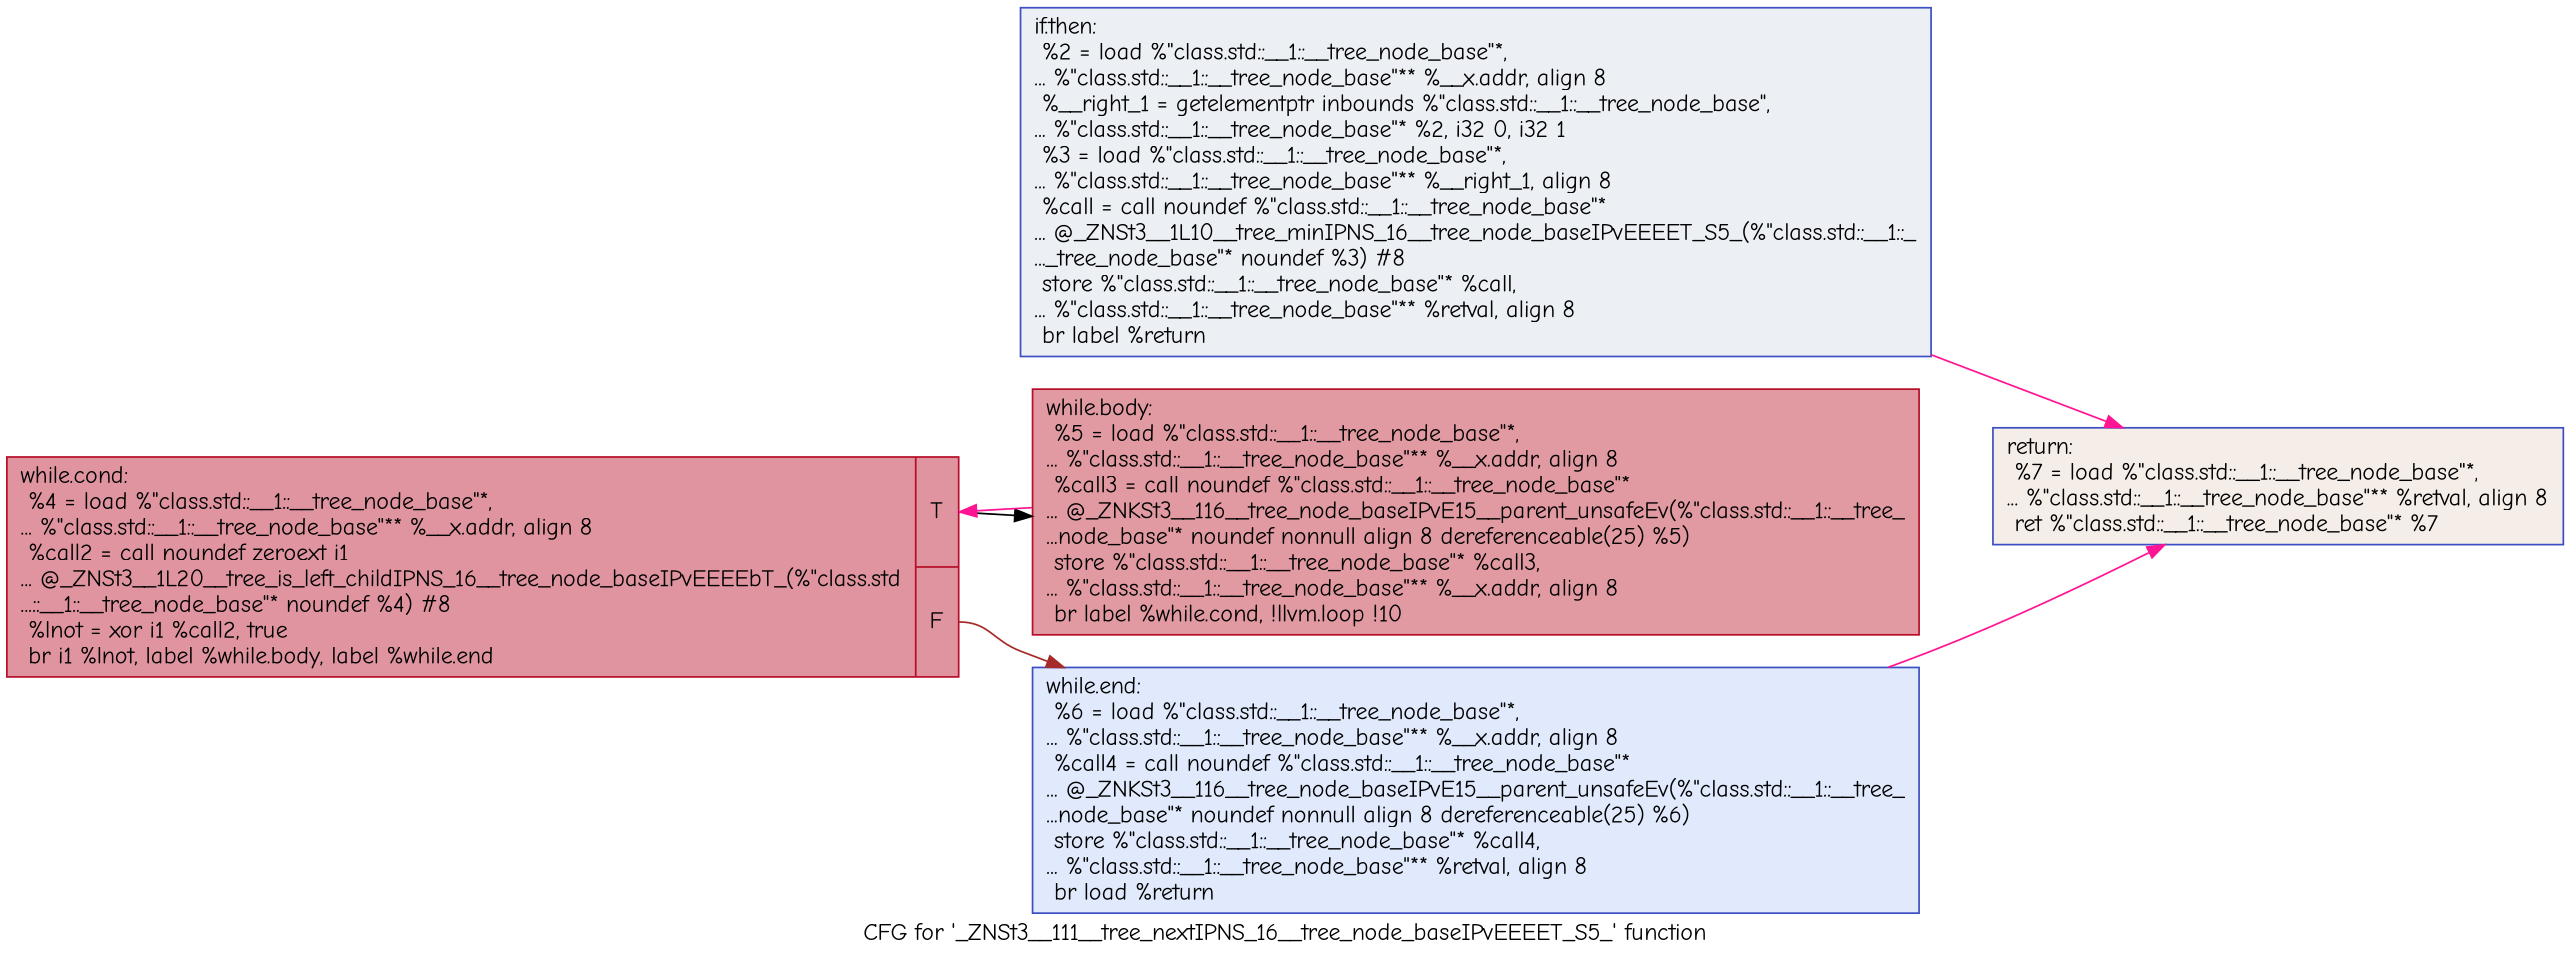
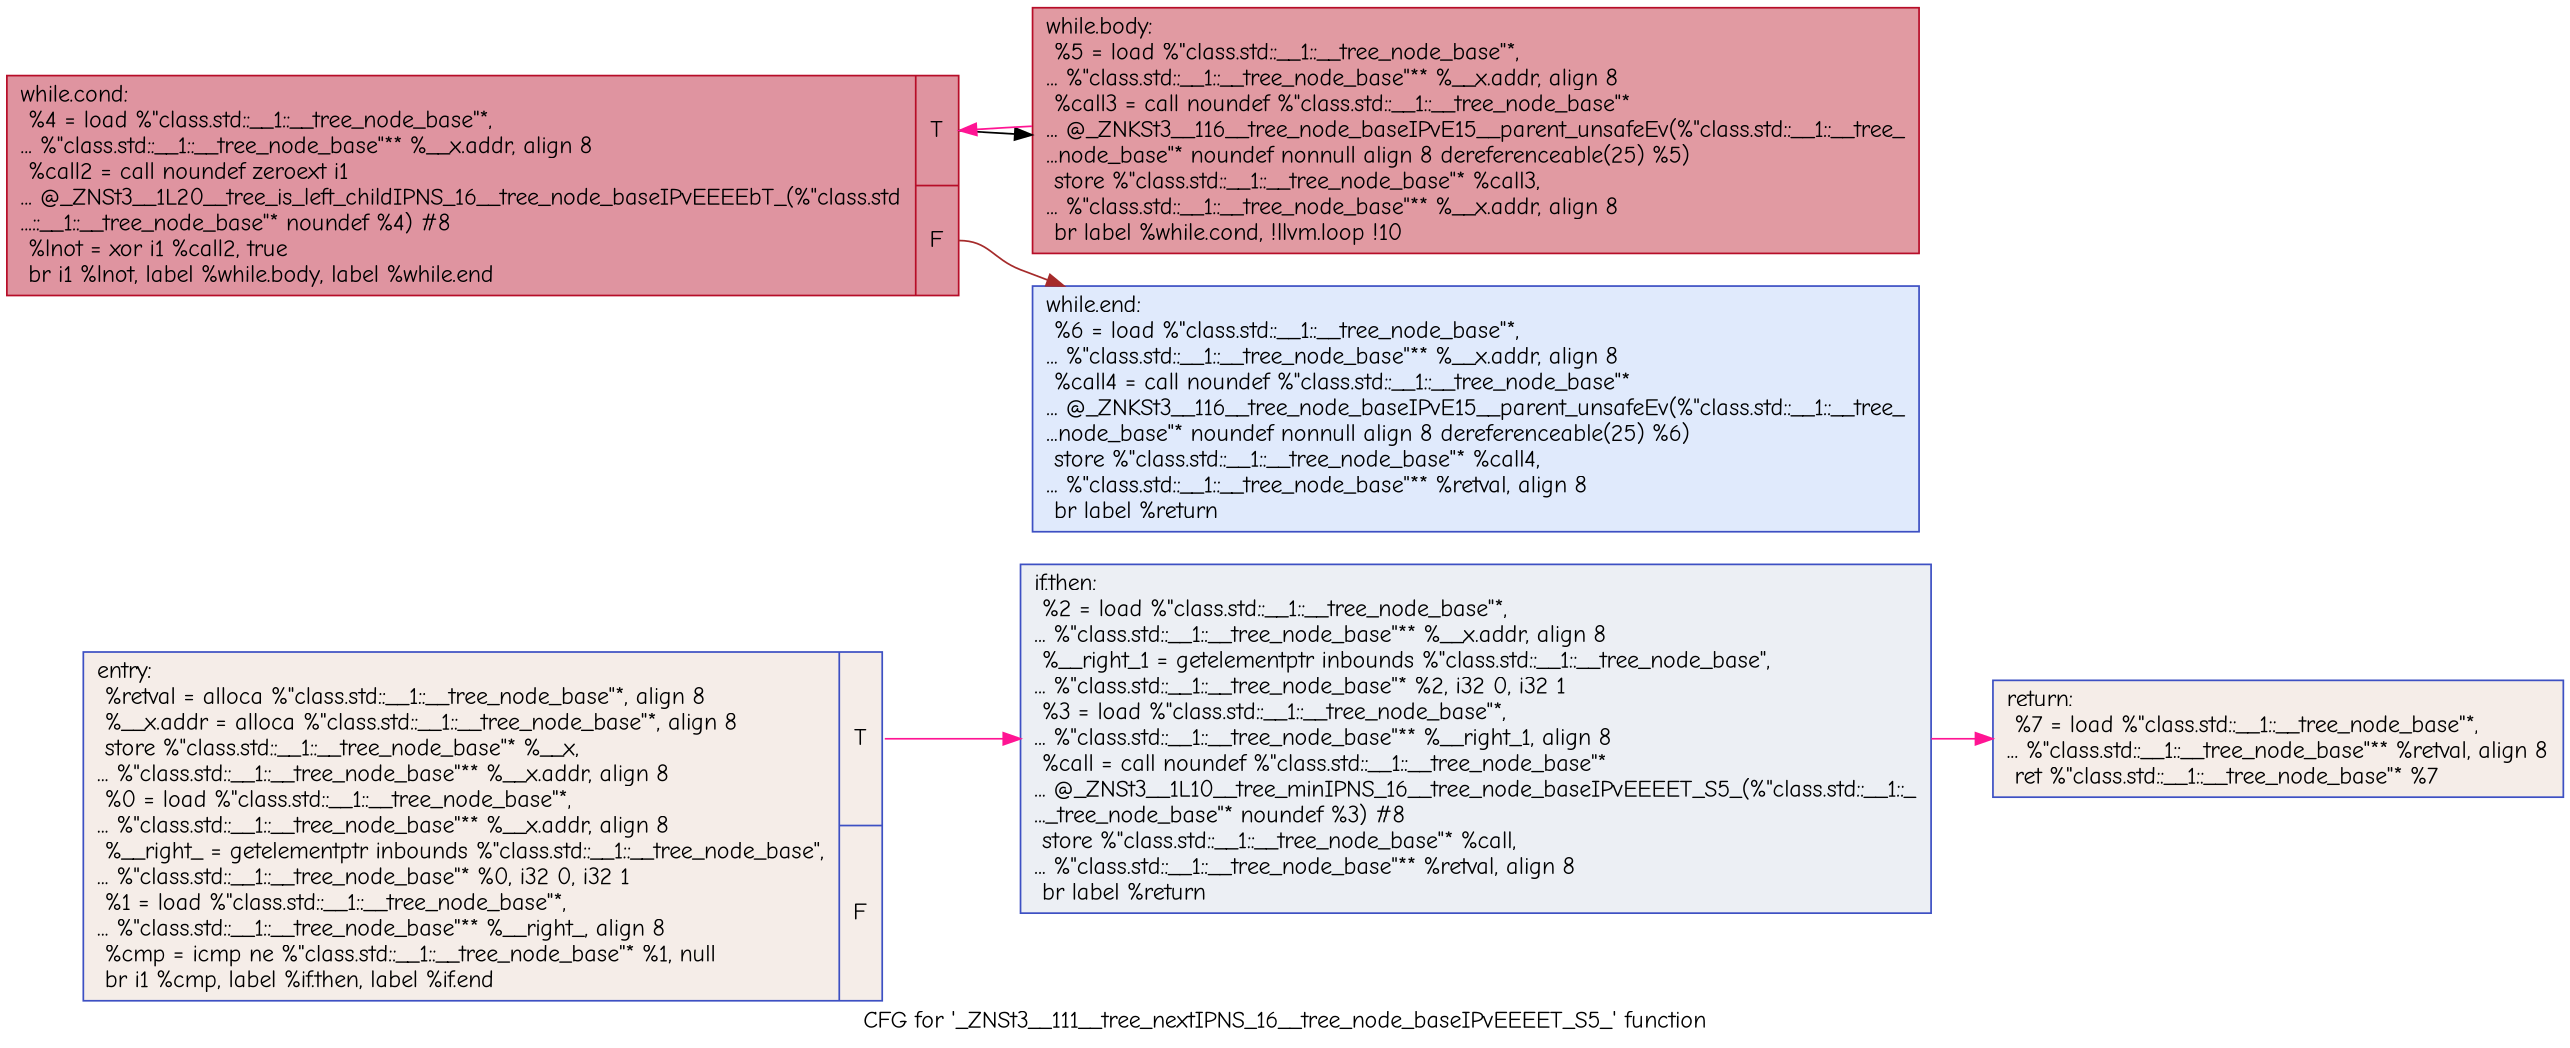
(2020, 614) -> none
none -> (483, 826)
(1130, 893) -> (1132, 511)
